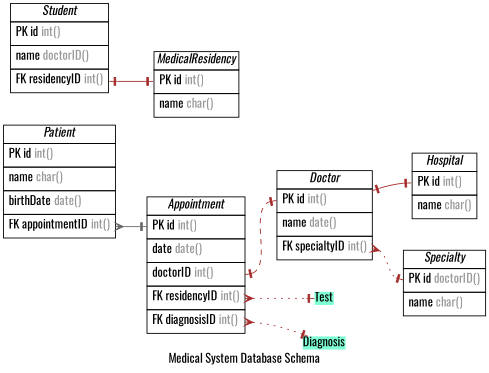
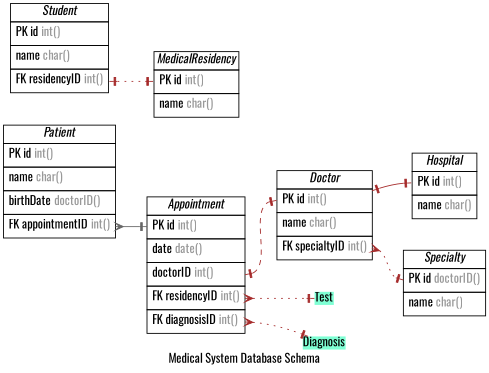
(66, 56) -> (56, 56)
(131, 81) -> (131, 81)
(68, 201) -> (77, 201)
(323, 223) -> (323, 223)
